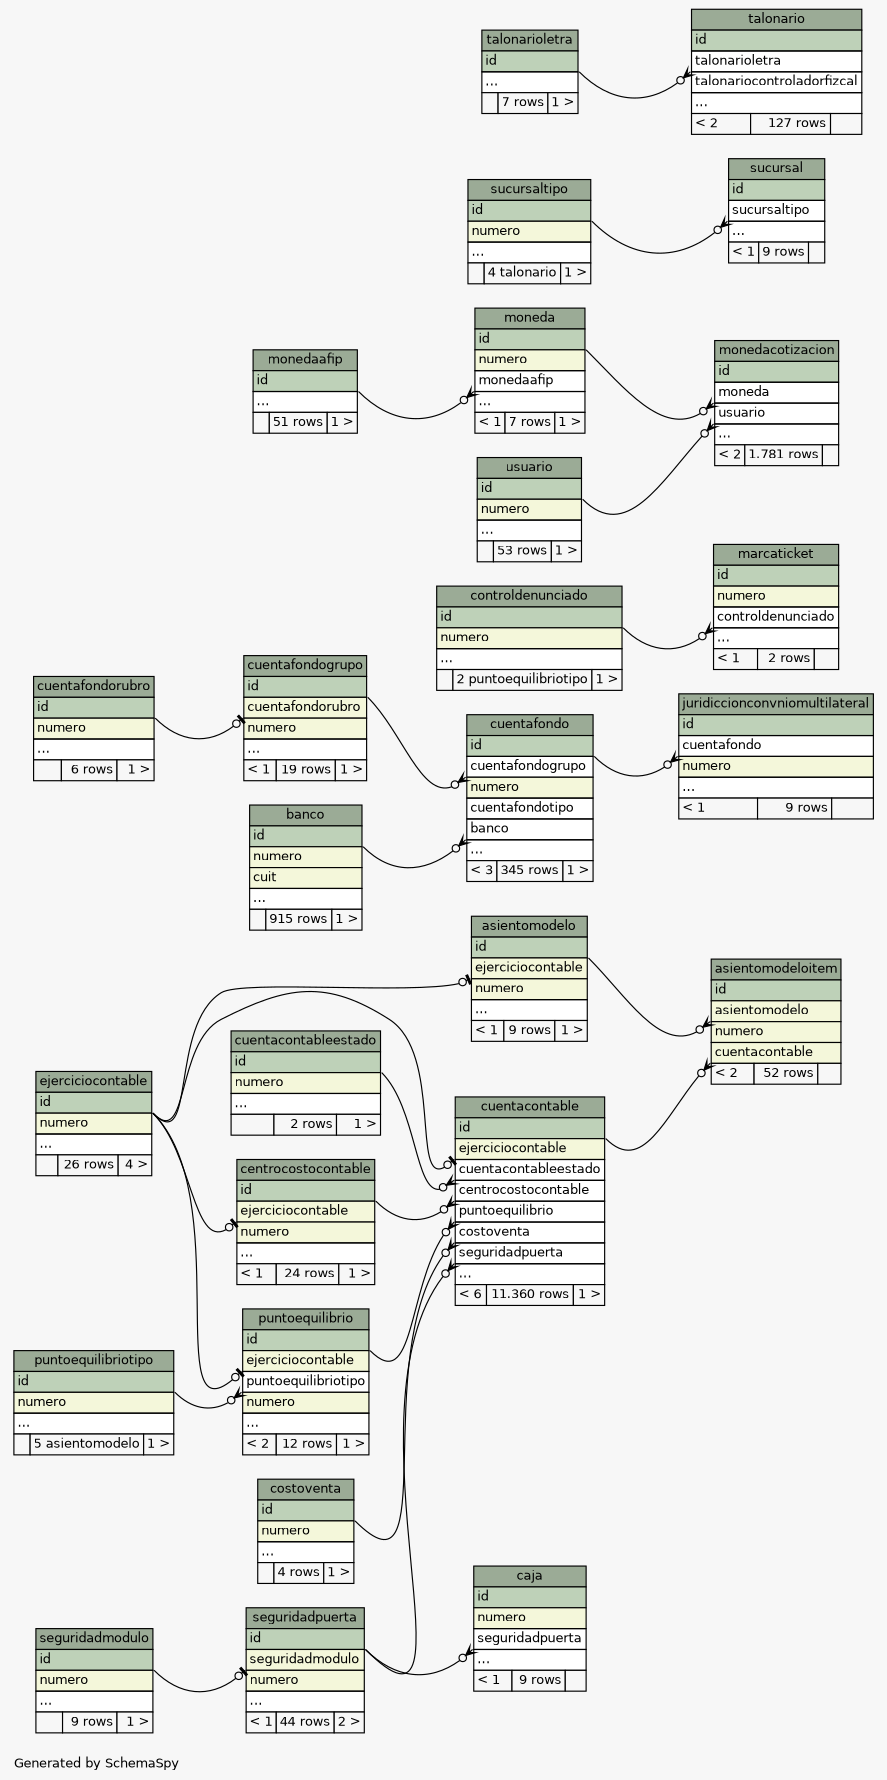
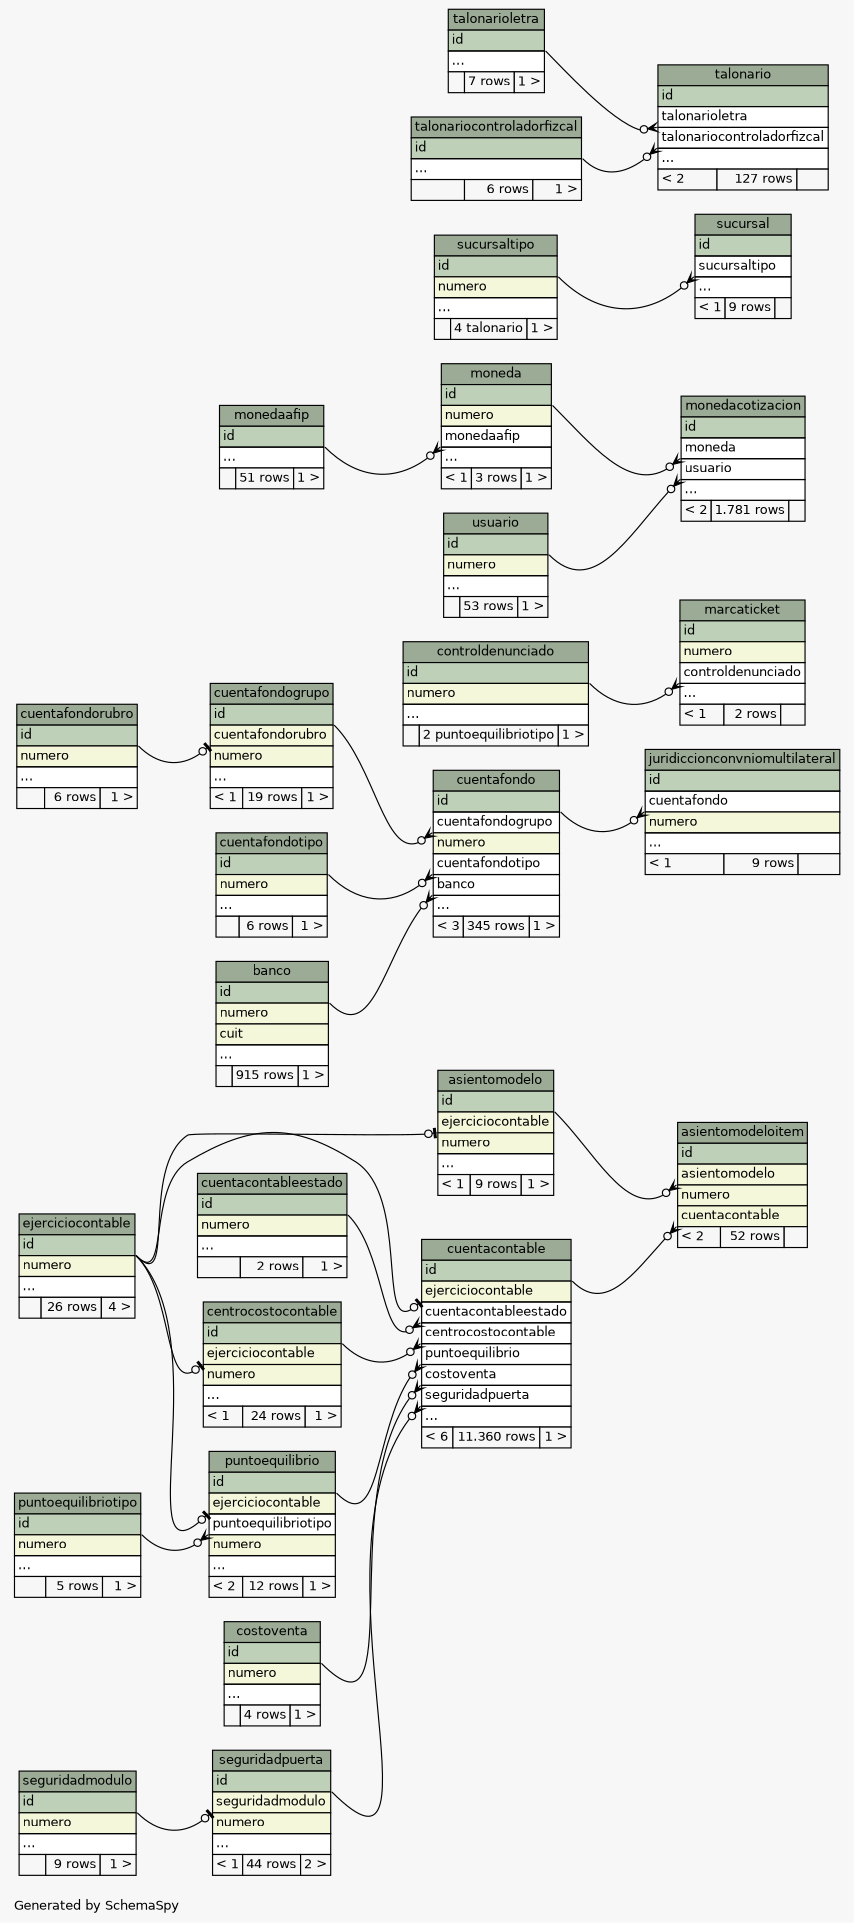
none -> (496, 159)
(530, 422) -> (496, 478)
none -> (272, 885)
(87, 1444) -> (78, 1586)
(529, 1629) -> none
